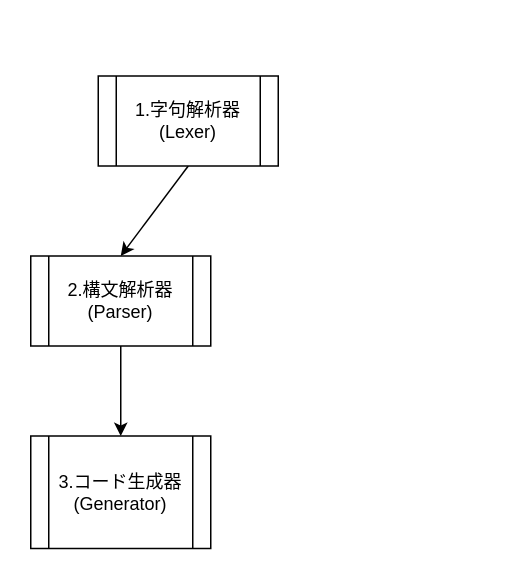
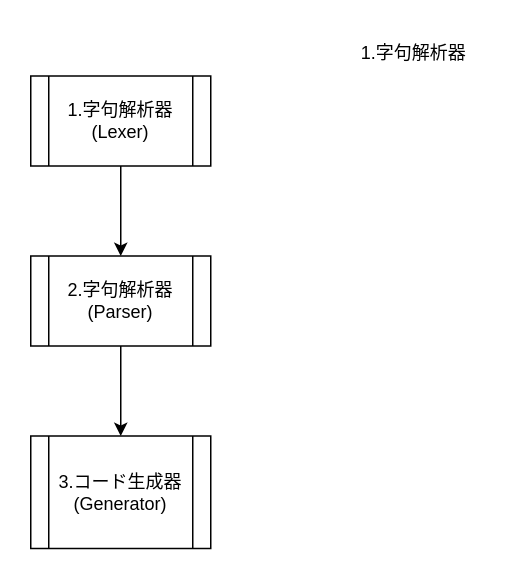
none -> (413, 53)
(188, 121) -> (121, 121)
(121, 301) -> (121, 301)
